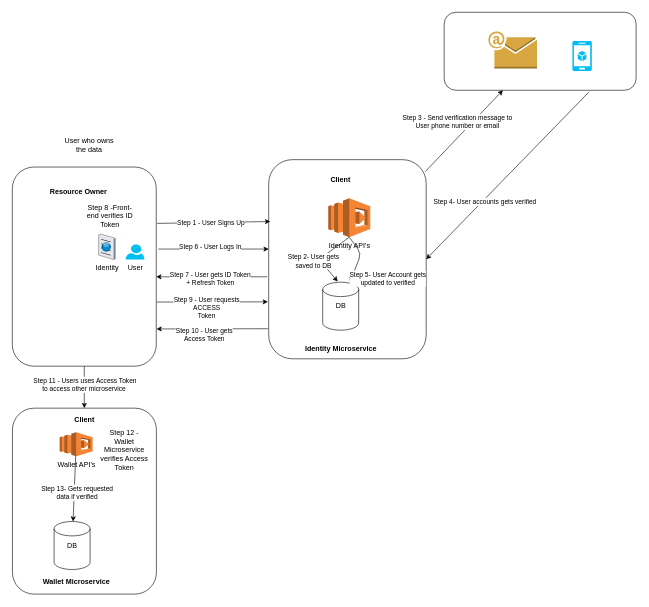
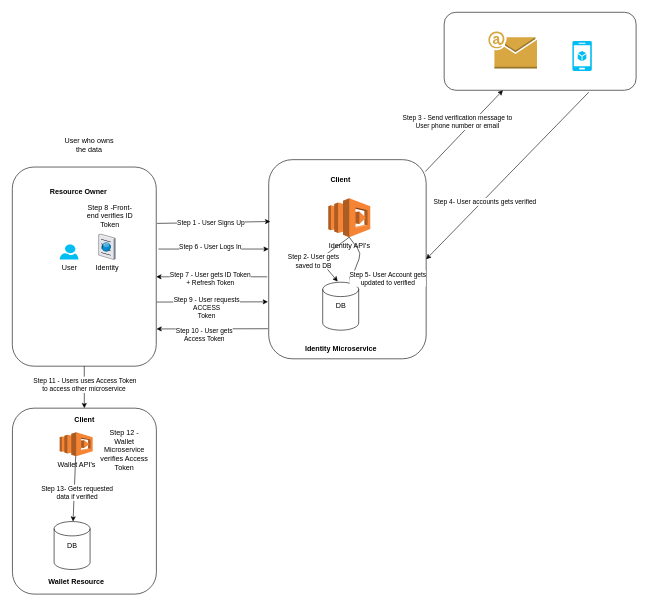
(135, 252) -> (69, 252)
(77, 582) -> (77, 582)
